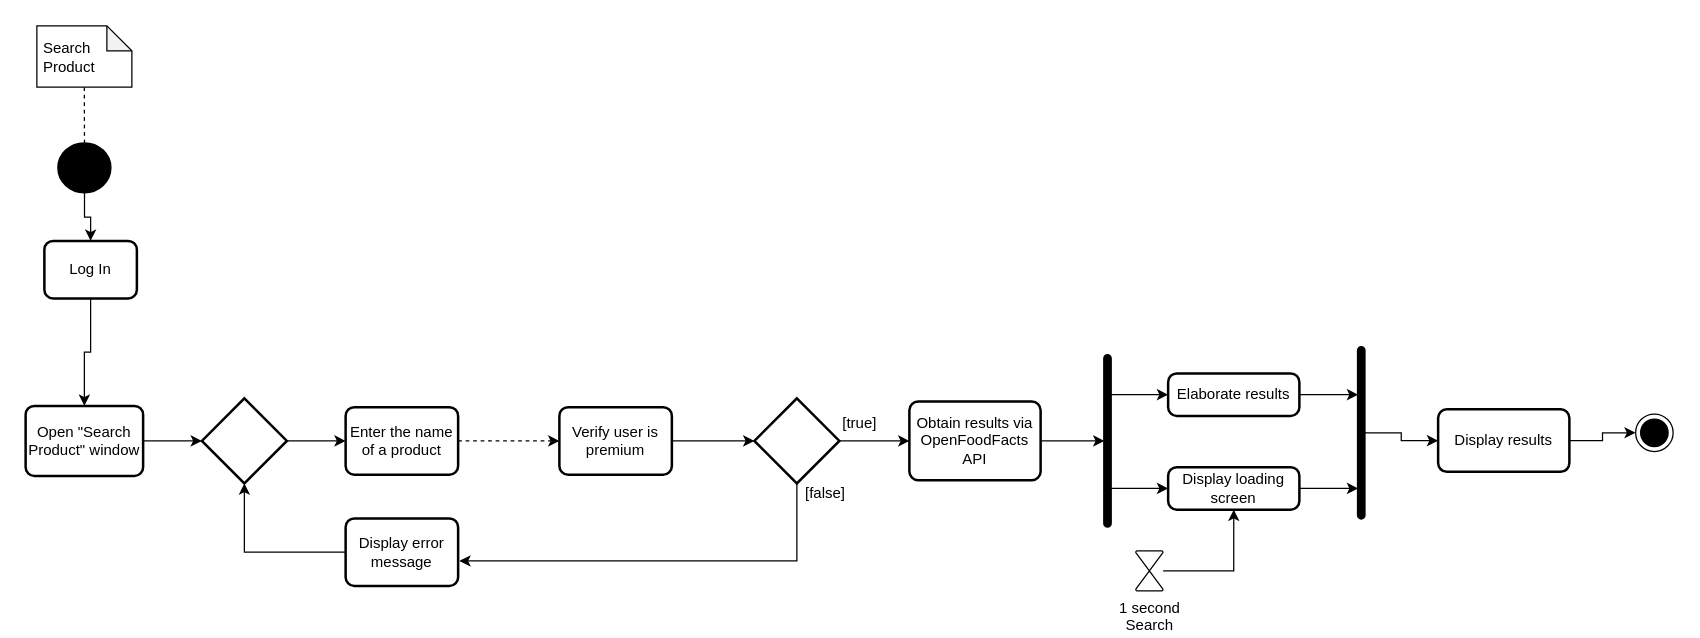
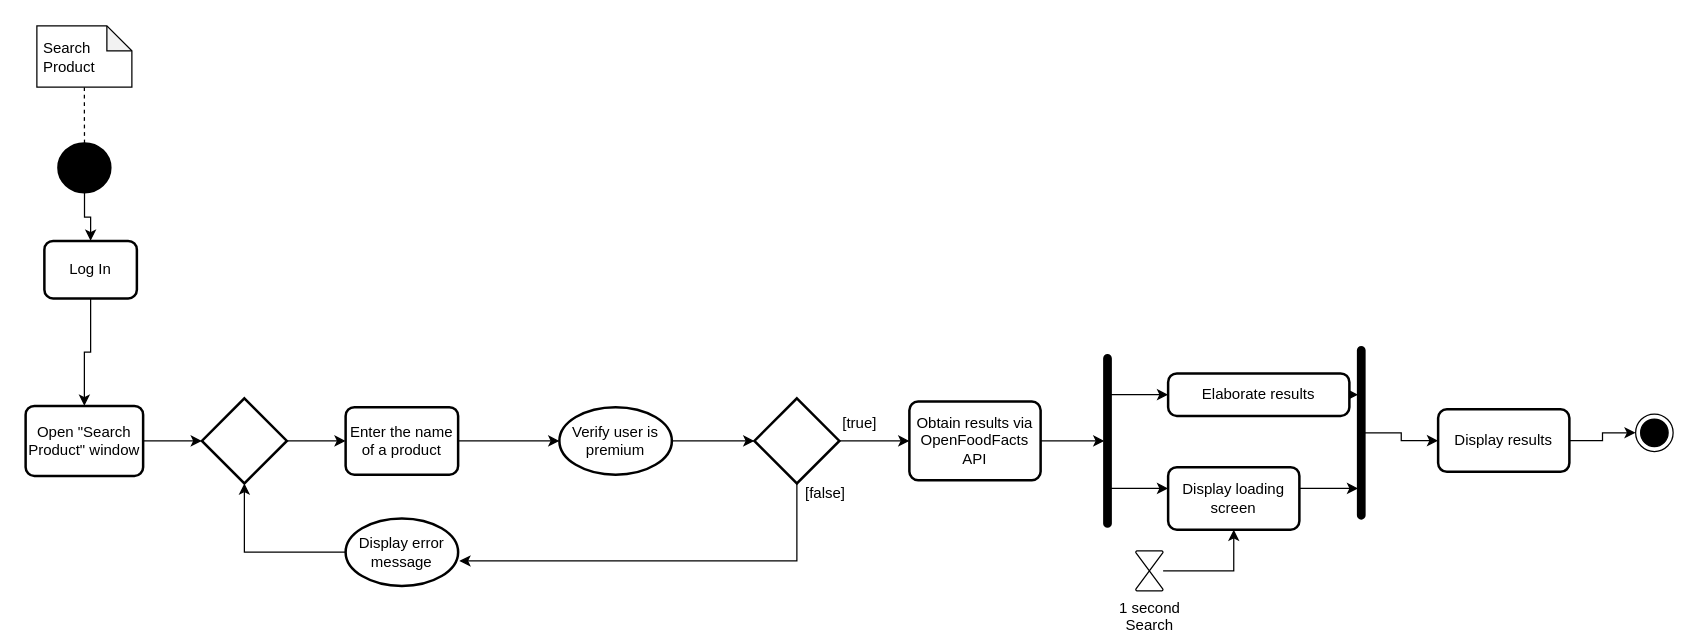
(1234, 394) -> (1259, 394)
(504, 441) -> (504, 441)
(616, 441) -> (616, 441)
(1234, 488) -> (1234, 498)
(402, 552) -> (402, 552)
